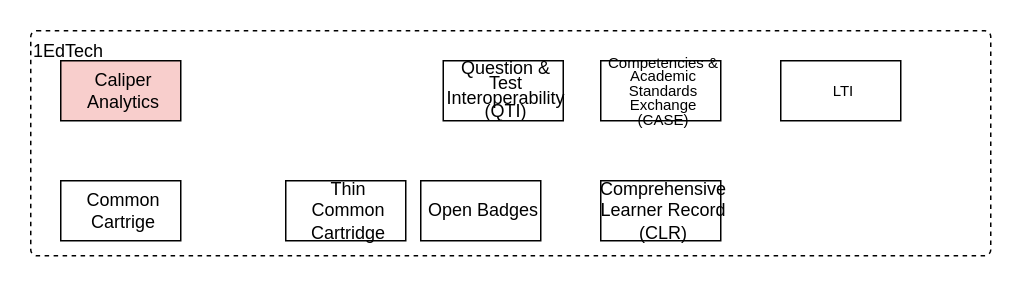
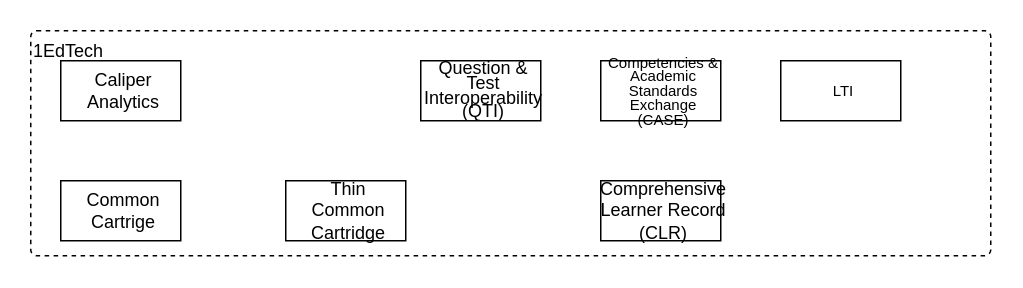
(121, 91) -> (121, 91)
(503, 91) -> (481, 91)
(481, 211) -> none
